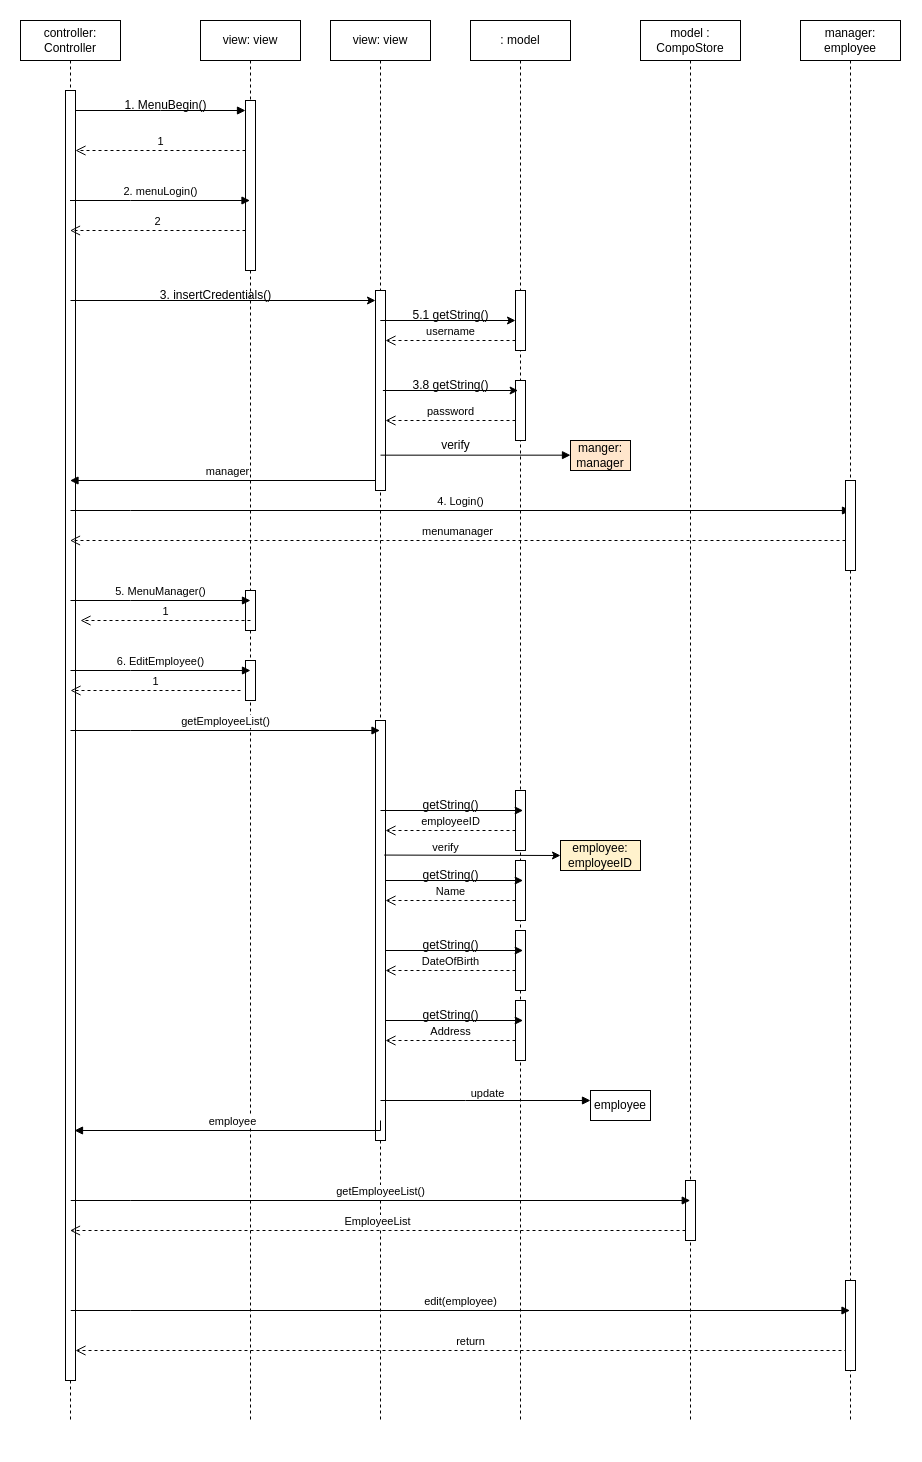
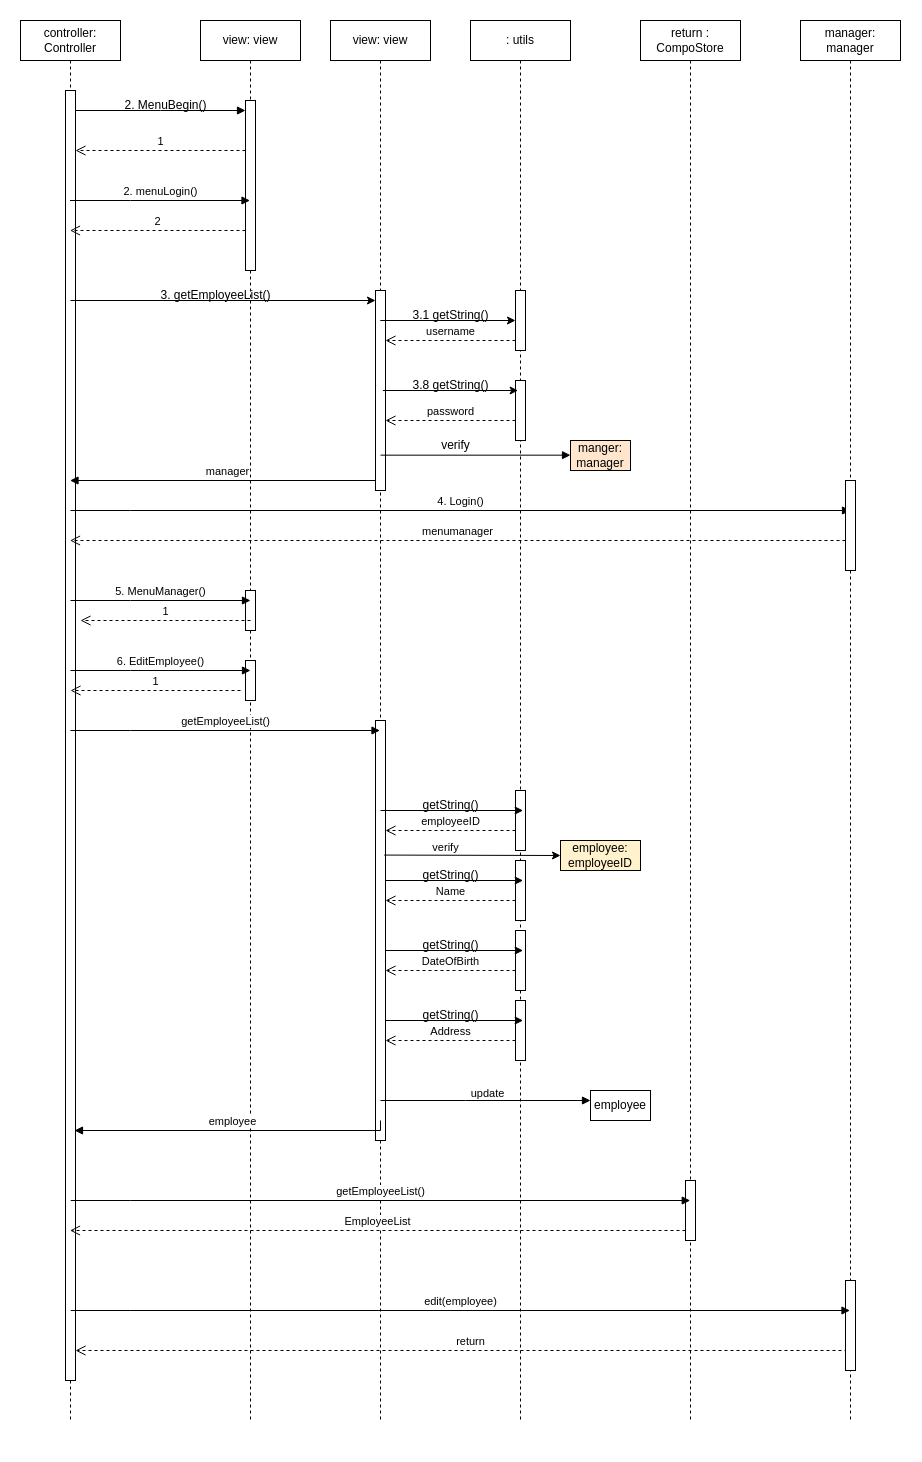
(521, 41) -> (521, 41)
(691, 41) -> (691, 41)
(851, 41) -> (851, 41)
(166, 106) -> (166, 106)
(216, 296) -> (216, 296)
(451, 316) -> (451, 316)
